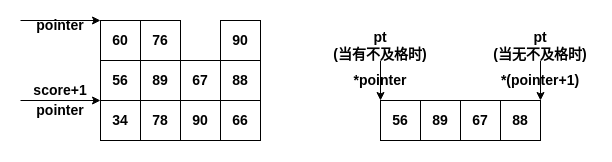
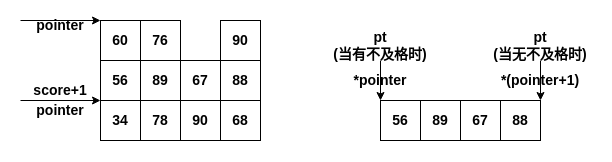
(241, 121) -> (241, 121)
